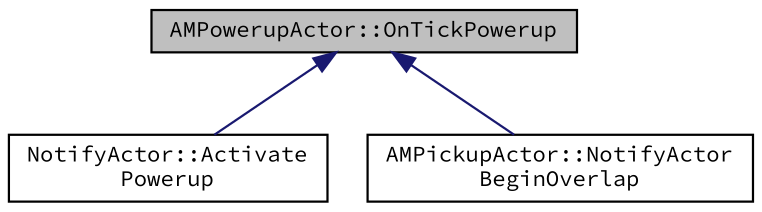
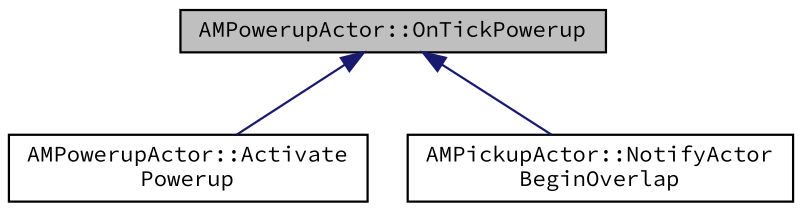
(168, 168) -> (188, 168)
